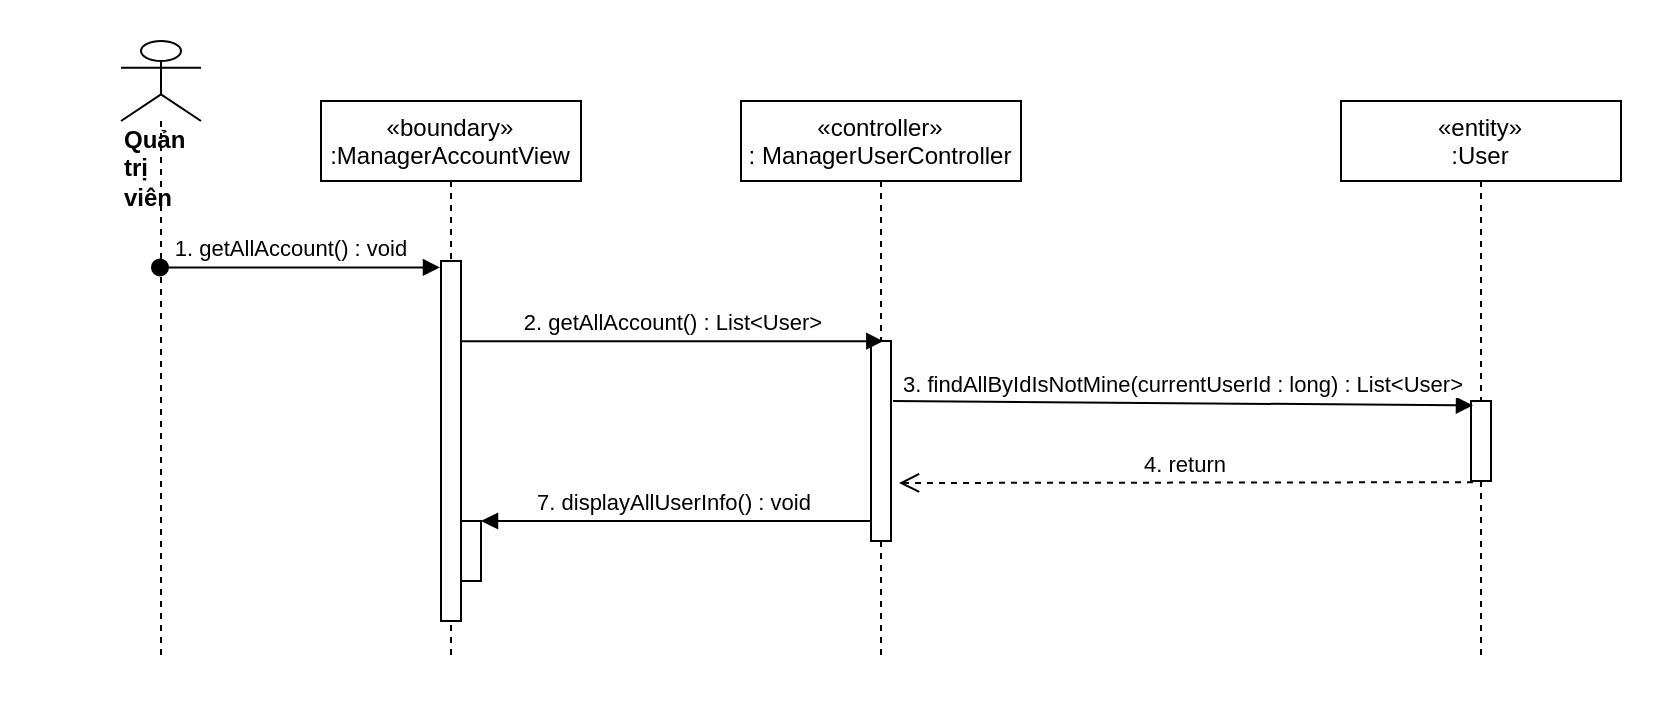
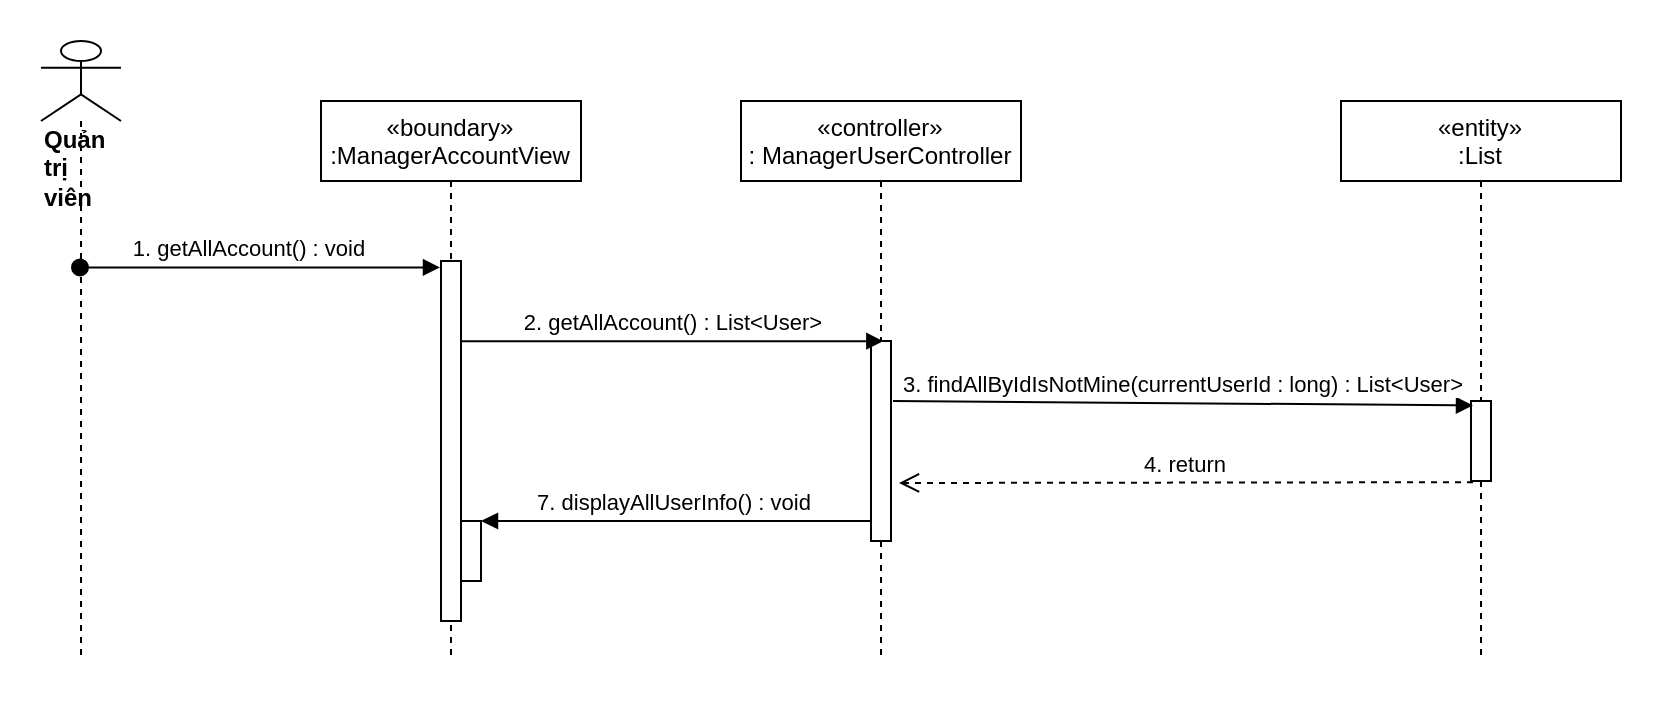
(1480, 128) -> (1480, 128)
(161, 351) -> (81, 351)
